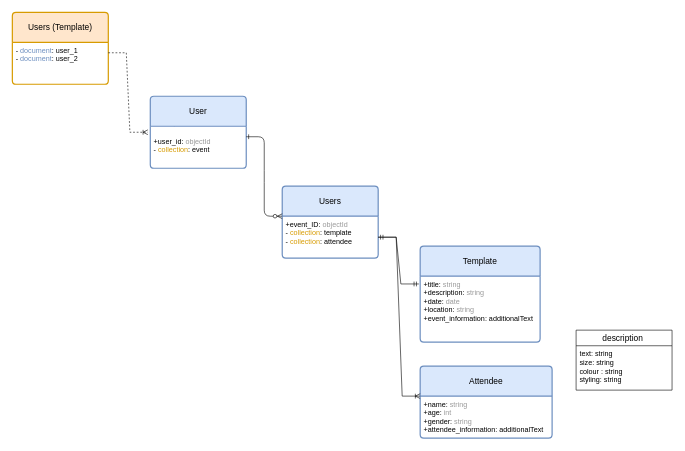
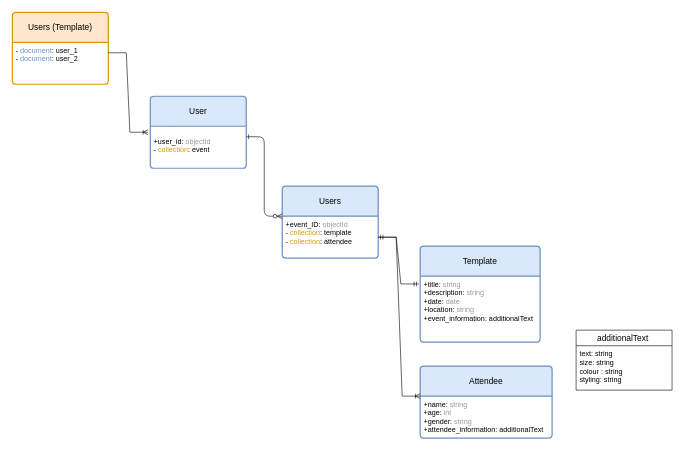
(128, 93) -> (128, 93)
(624, 339) -> (624, 339)
